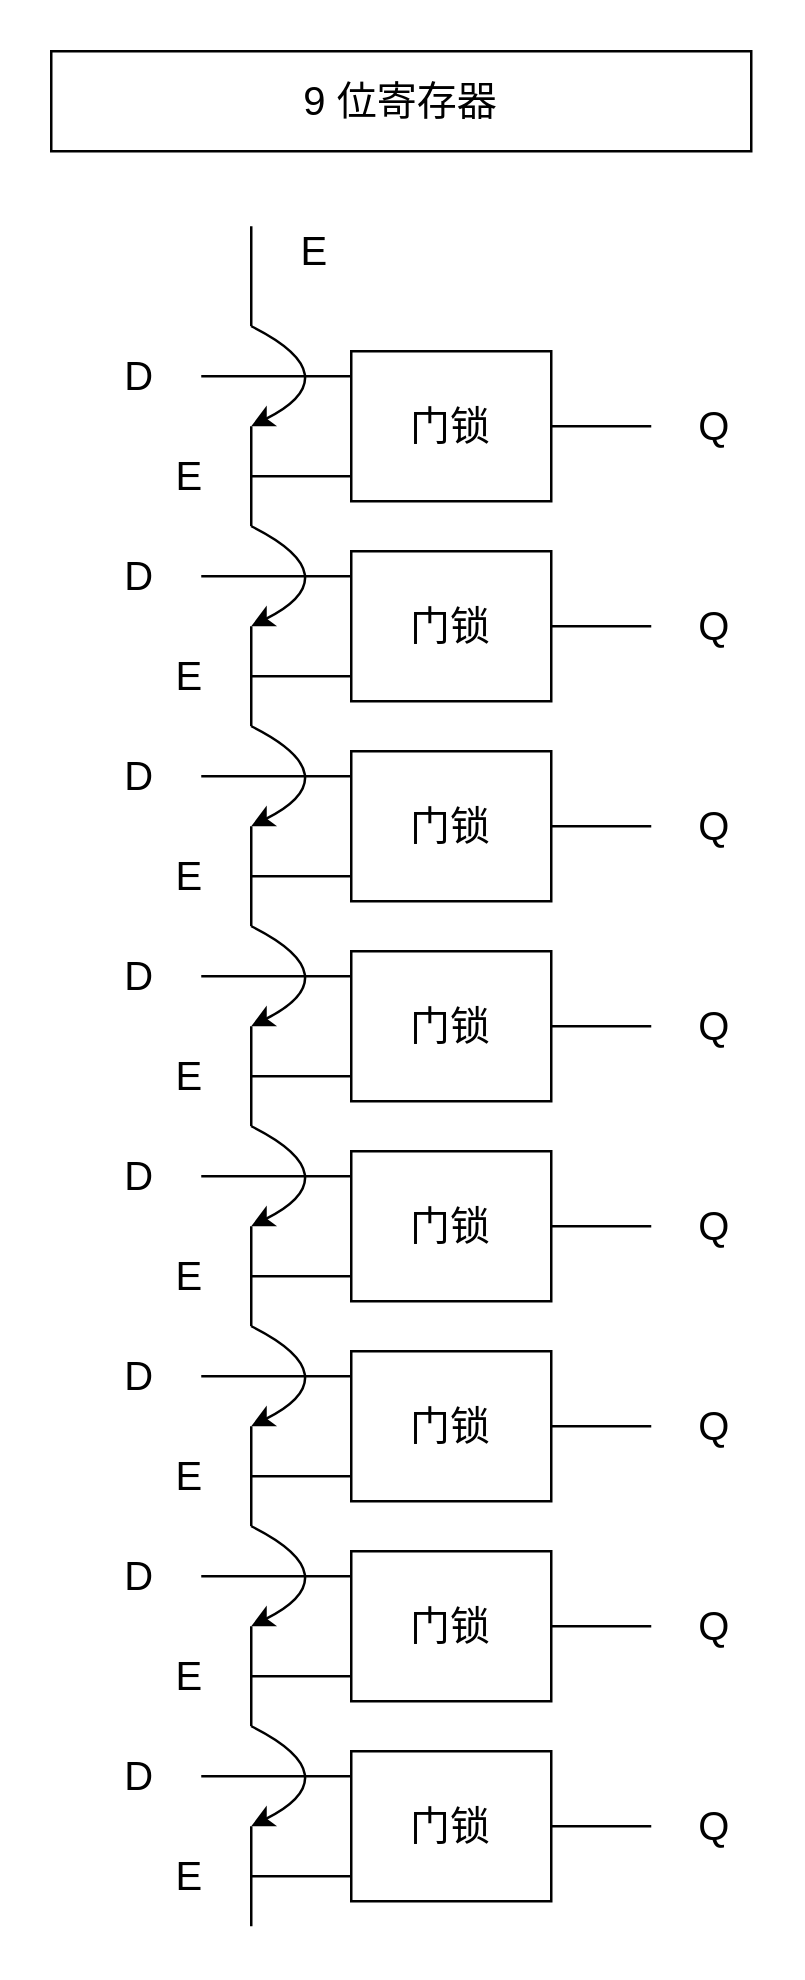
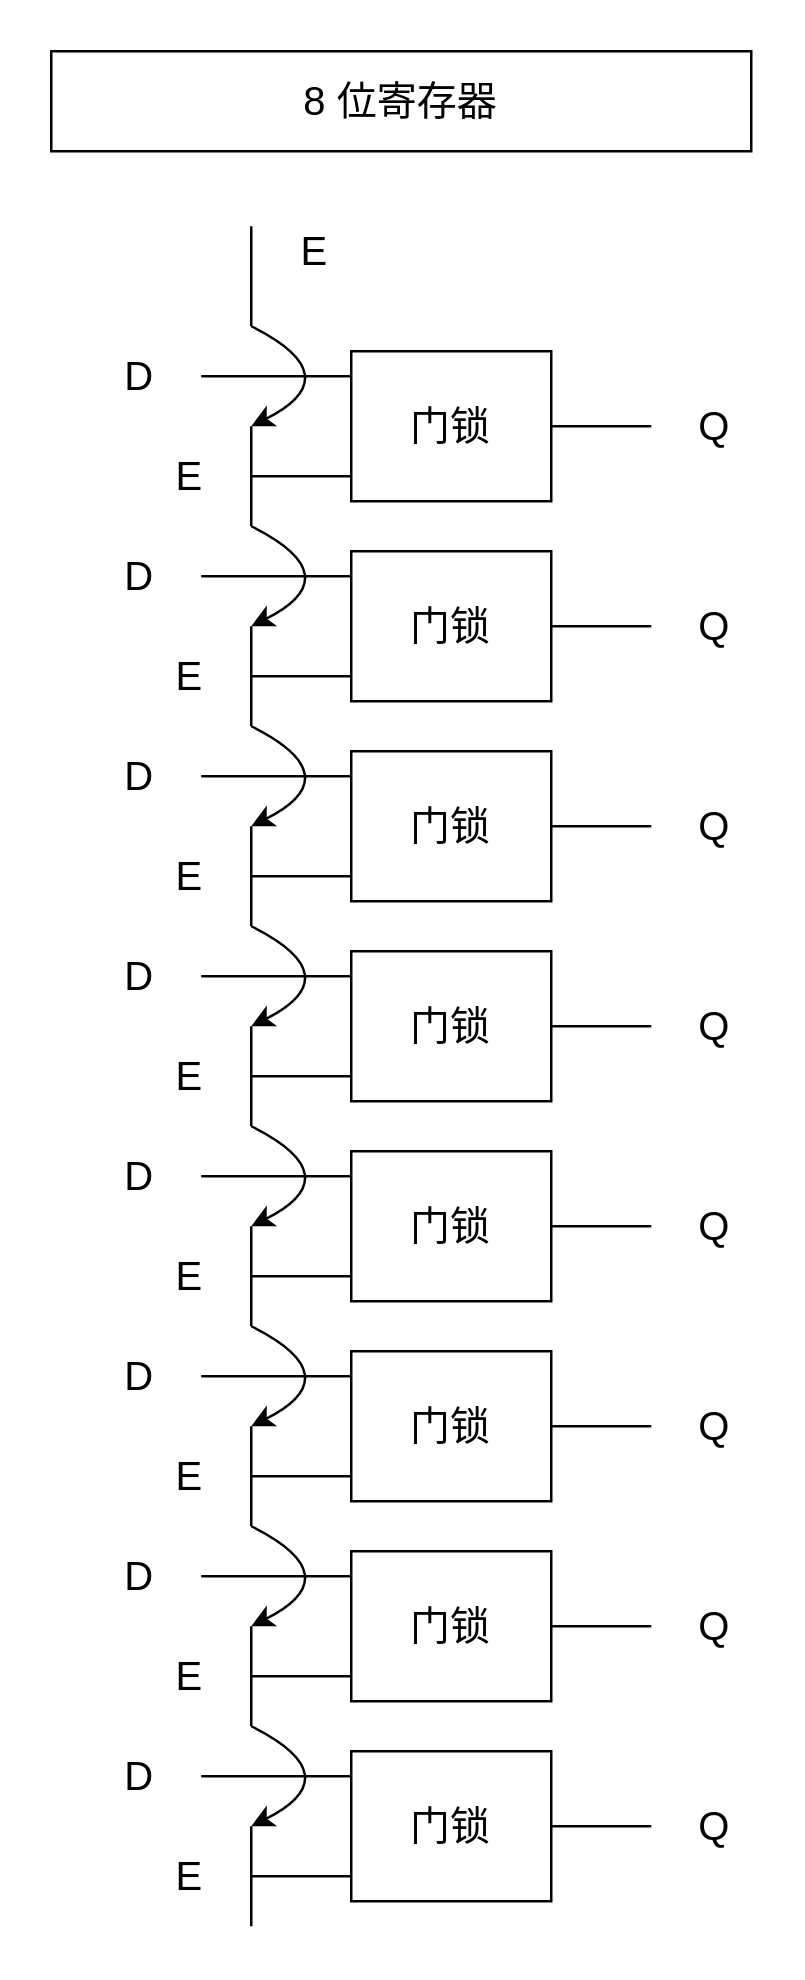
(401, 101) -> (401, 101)
